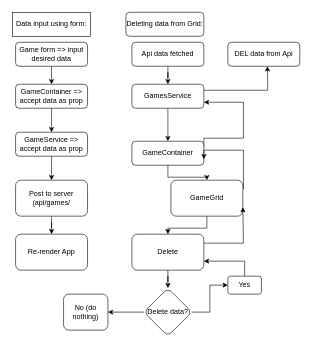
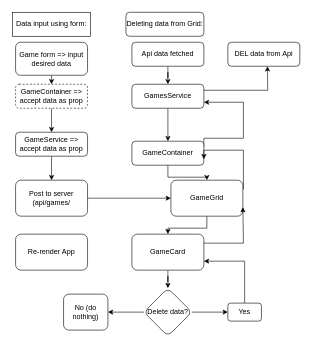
(51, 54) -> (51, 59)
(51, 96) -> (51, 96)
(51, 227) -> (165, 198)
(168, 252) -> (168, 252)
(245, 285) -> (245, 312)
